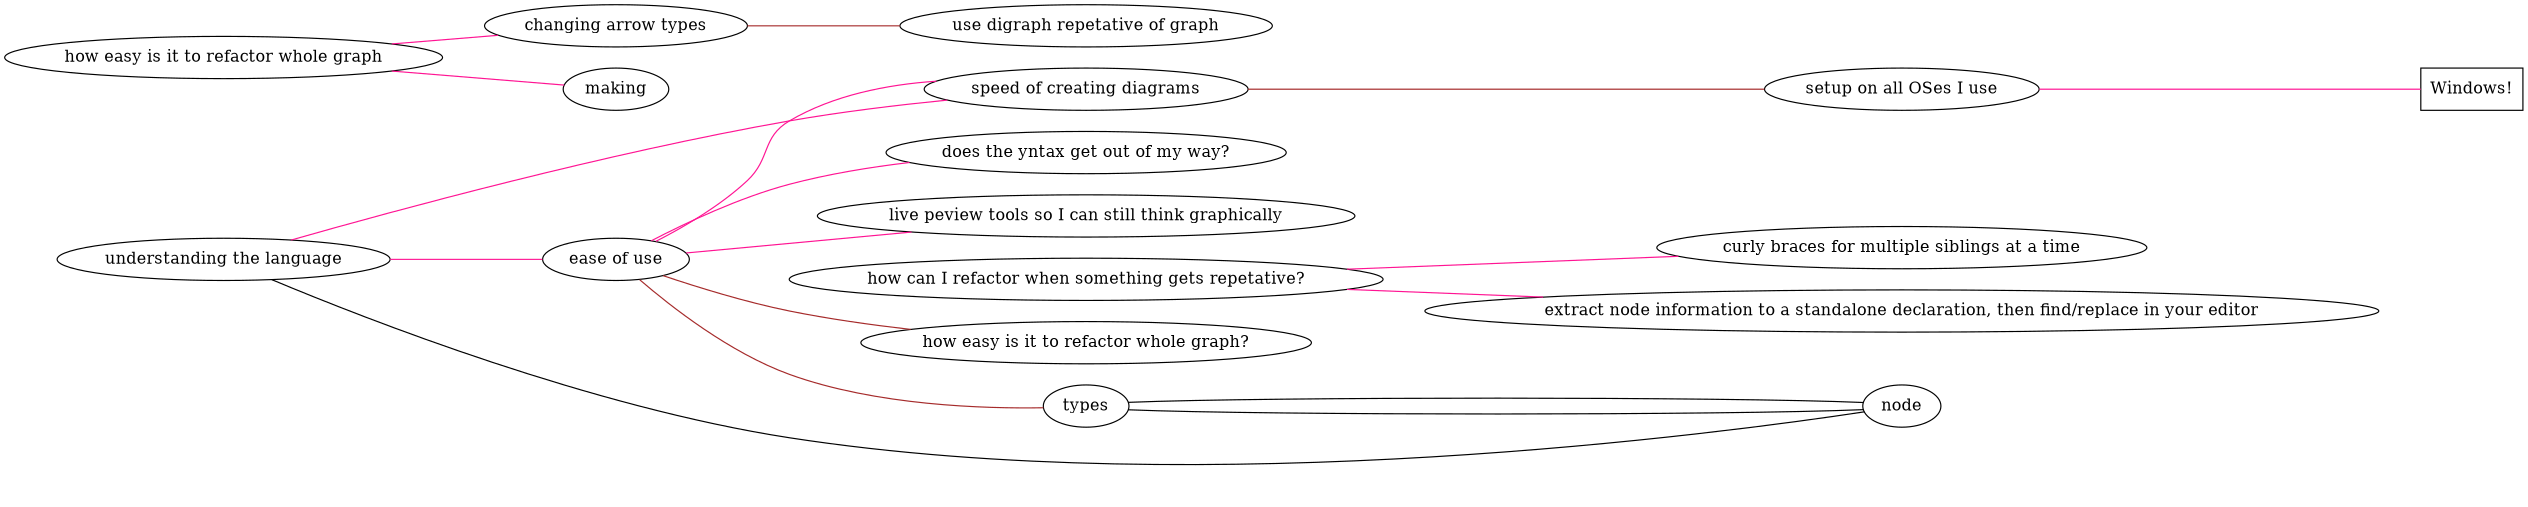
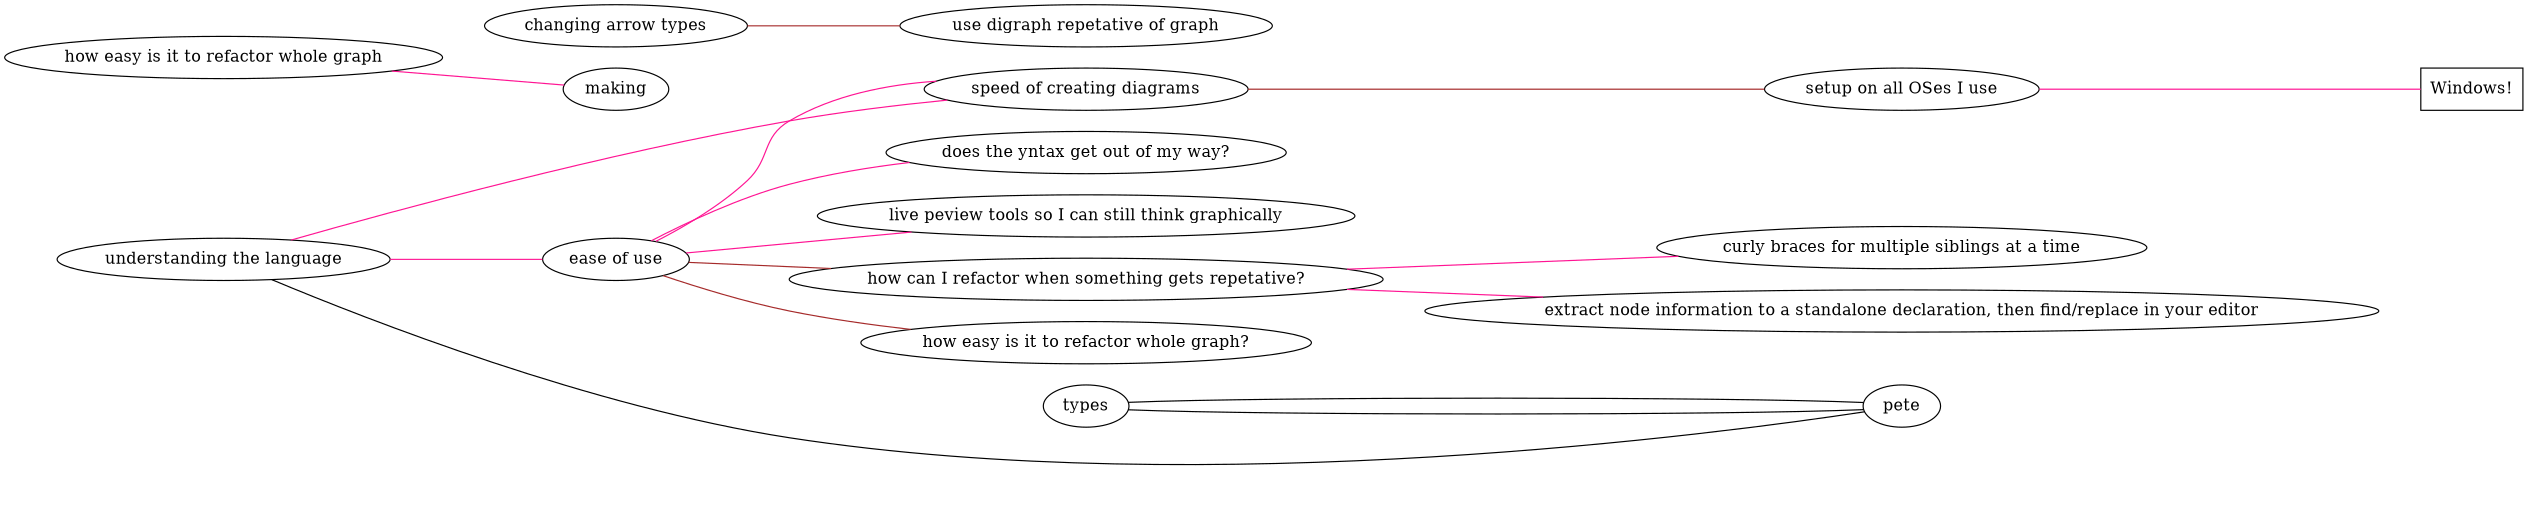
(445, 40) -> none
(827, 386) -> (760, 265)
(1902, 406) -> (1902, 406)
